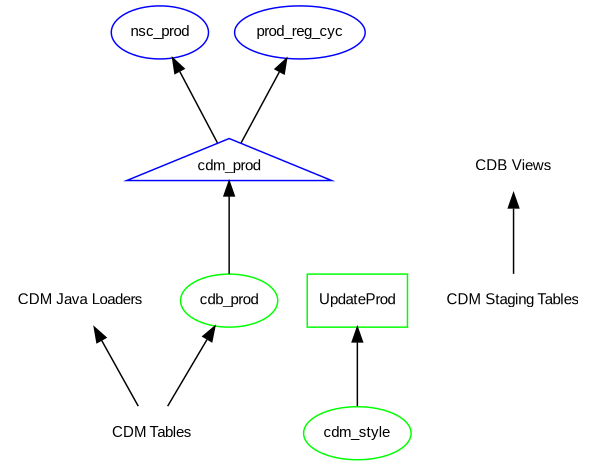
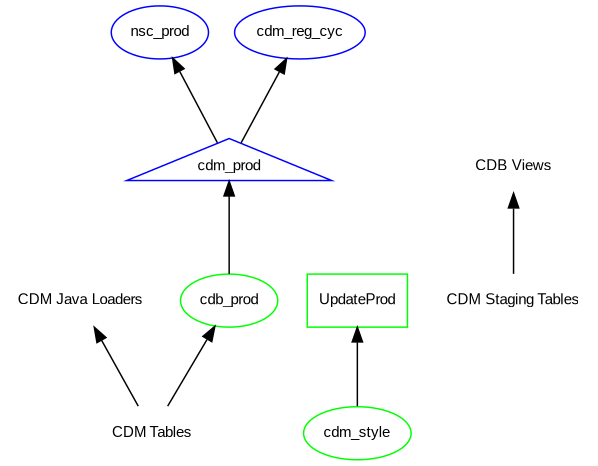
(300, 32) -> (300, 32)
